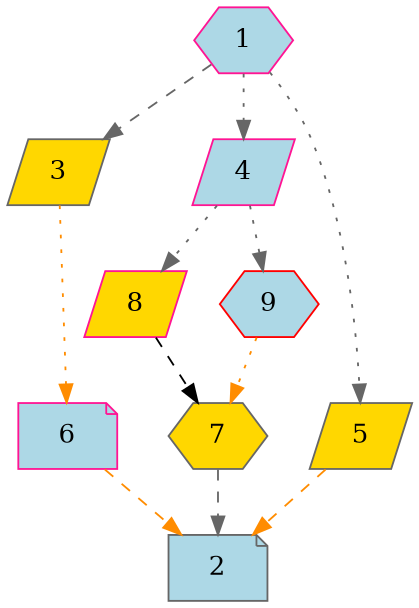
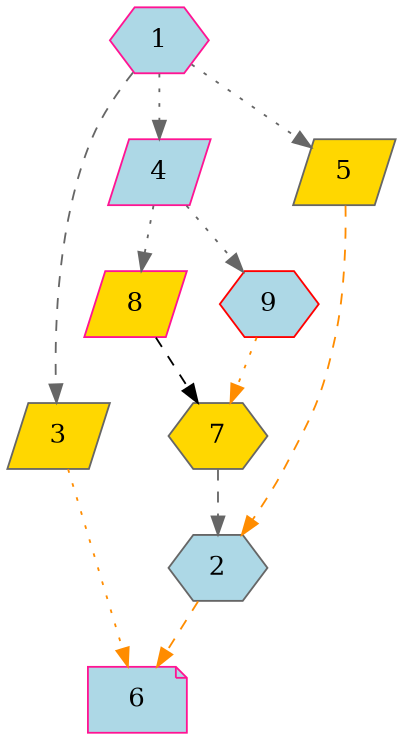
(136, 496) -> (183, 626)
(218, 568) -> (218, 568)
